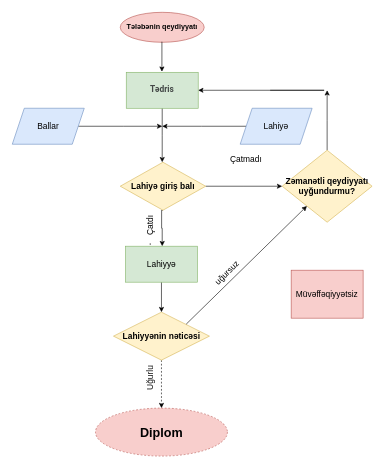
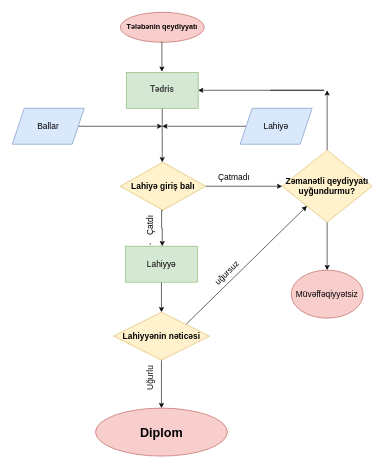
(246, 159) -> (234, 177)
none -> (327, 264)
(327, 294) -> (327, 294)
(162, 382) -> (162, 382)
(162, 432) -> (162, 432)
